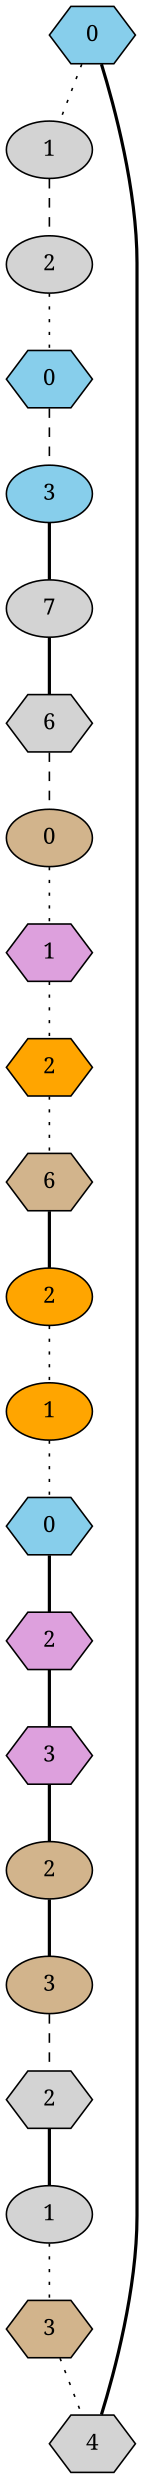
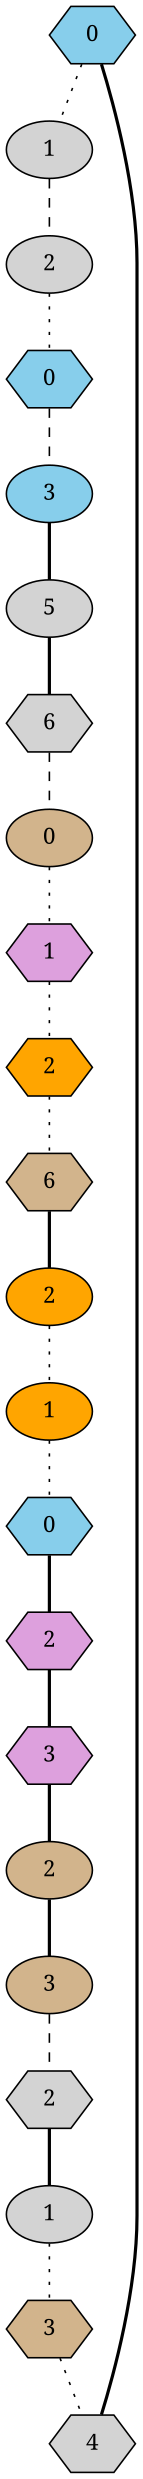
(49, 609) -> (49, 609)
